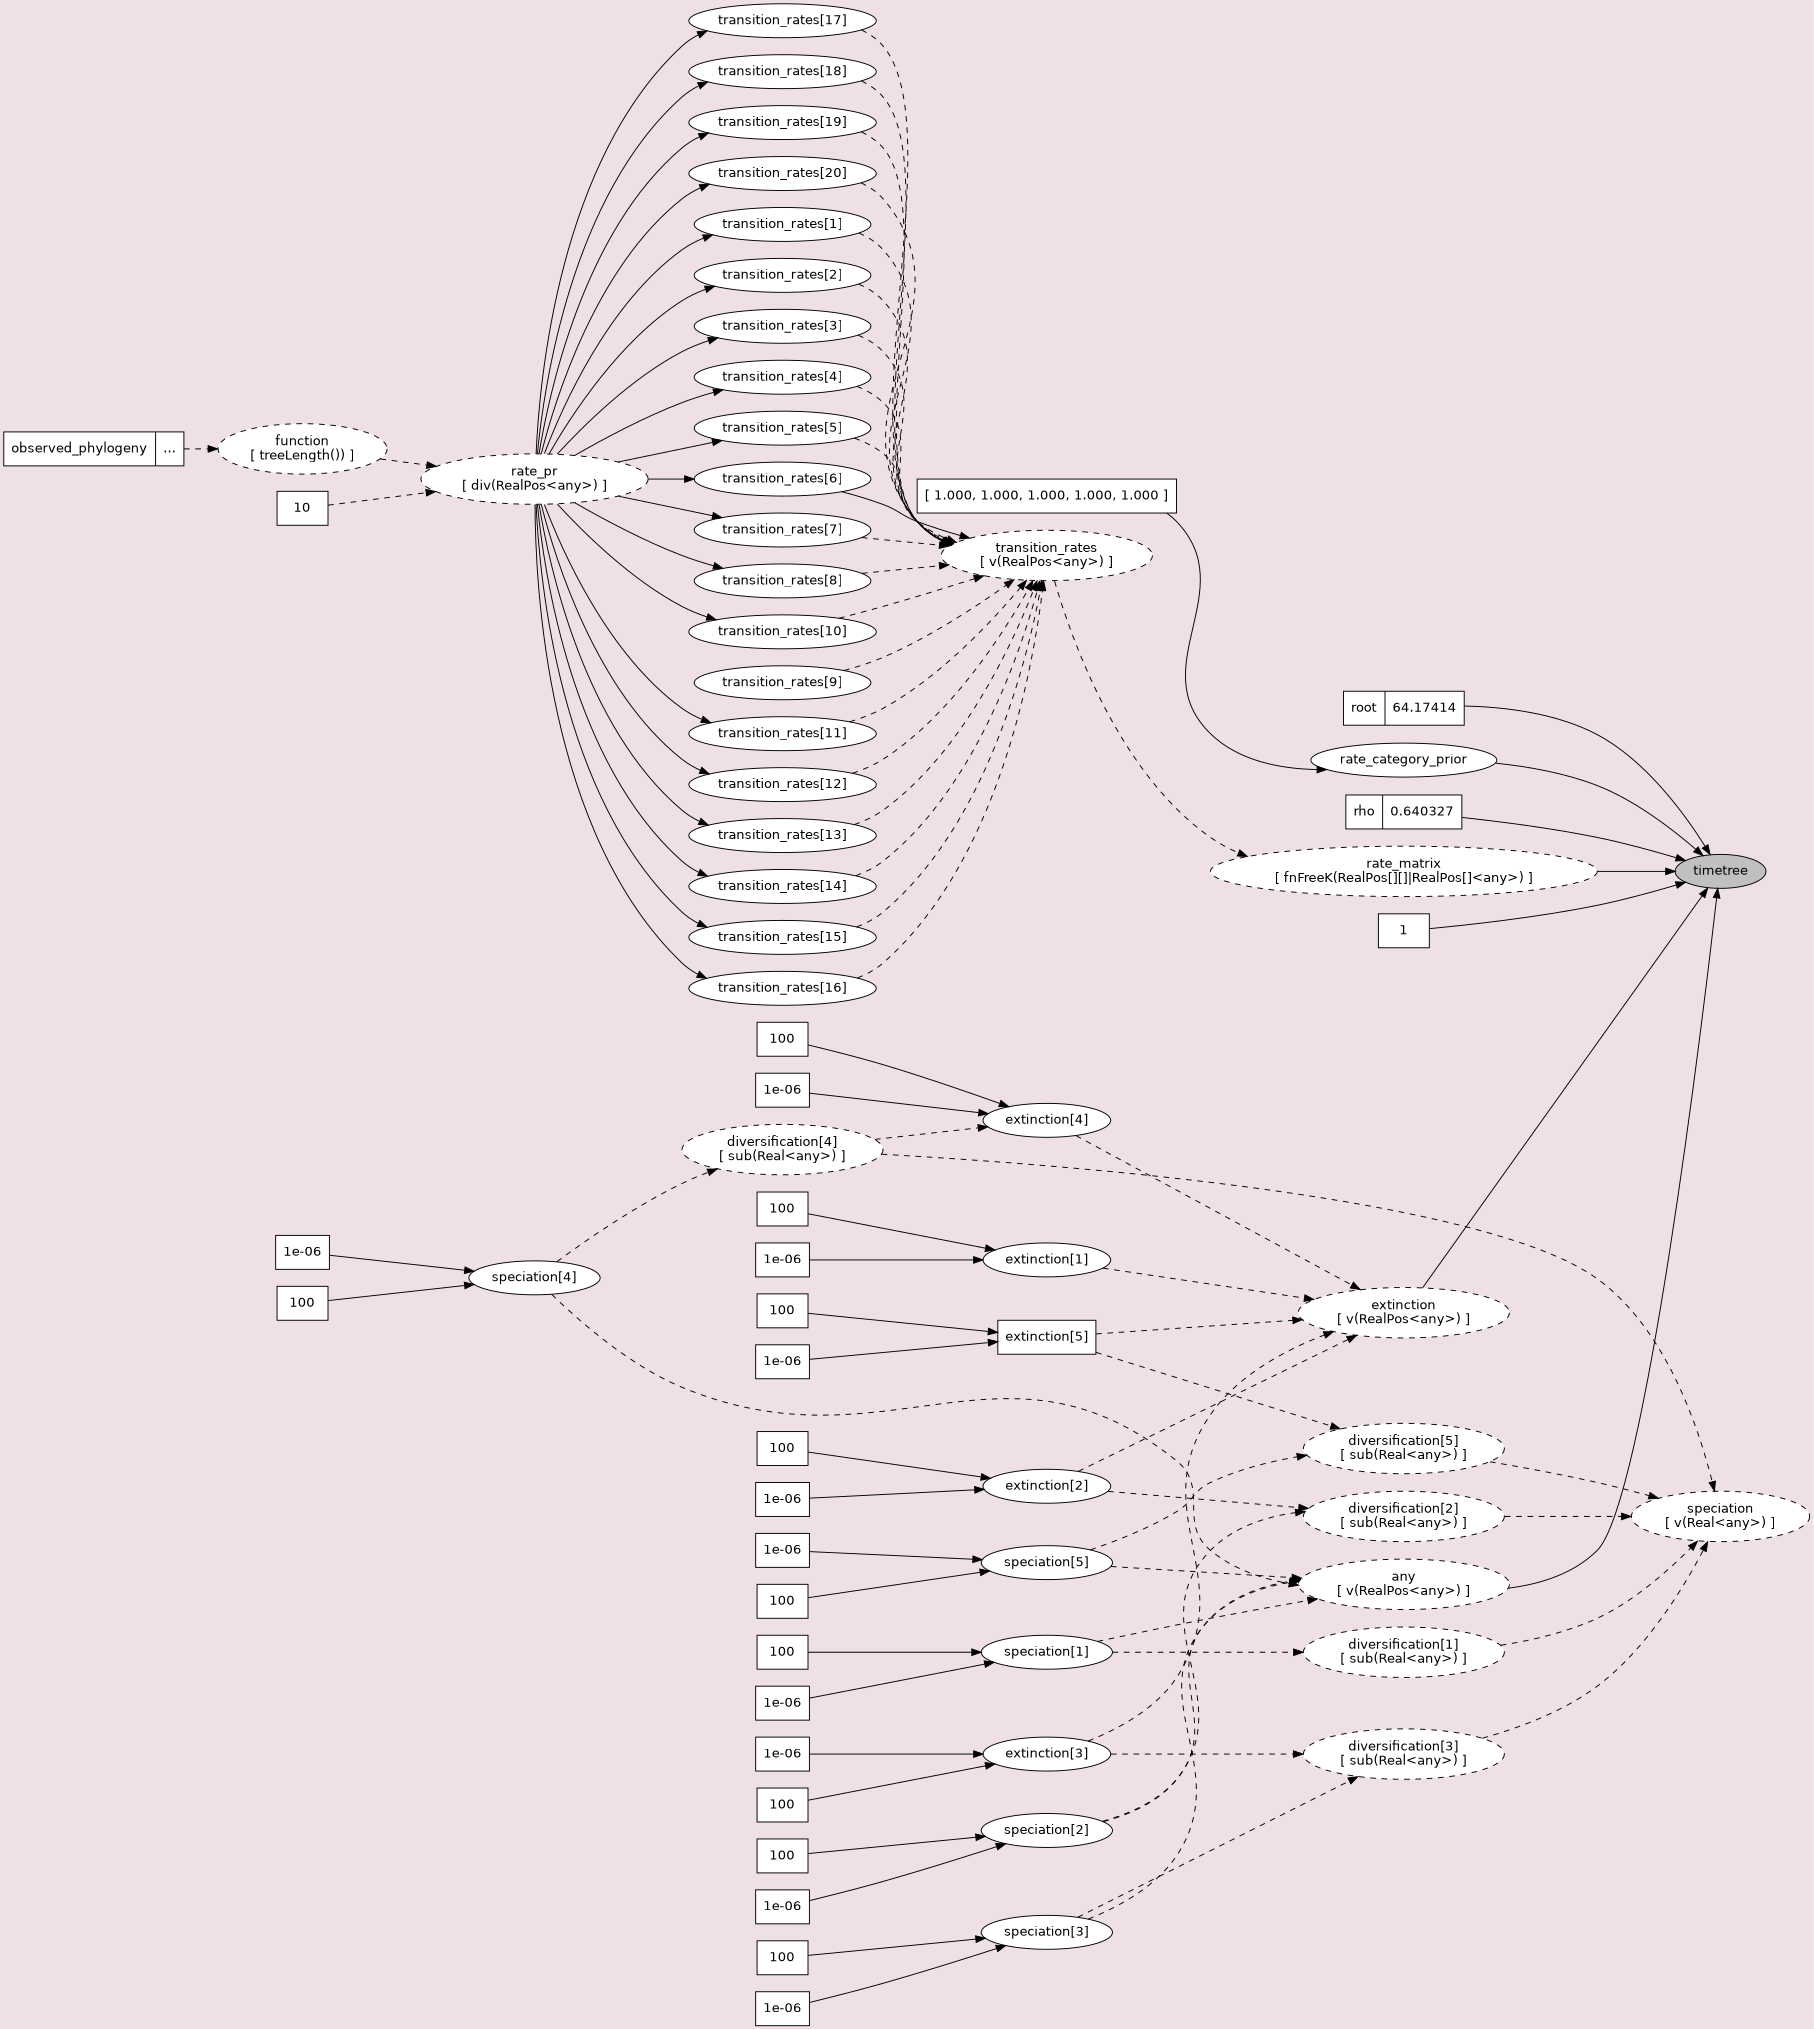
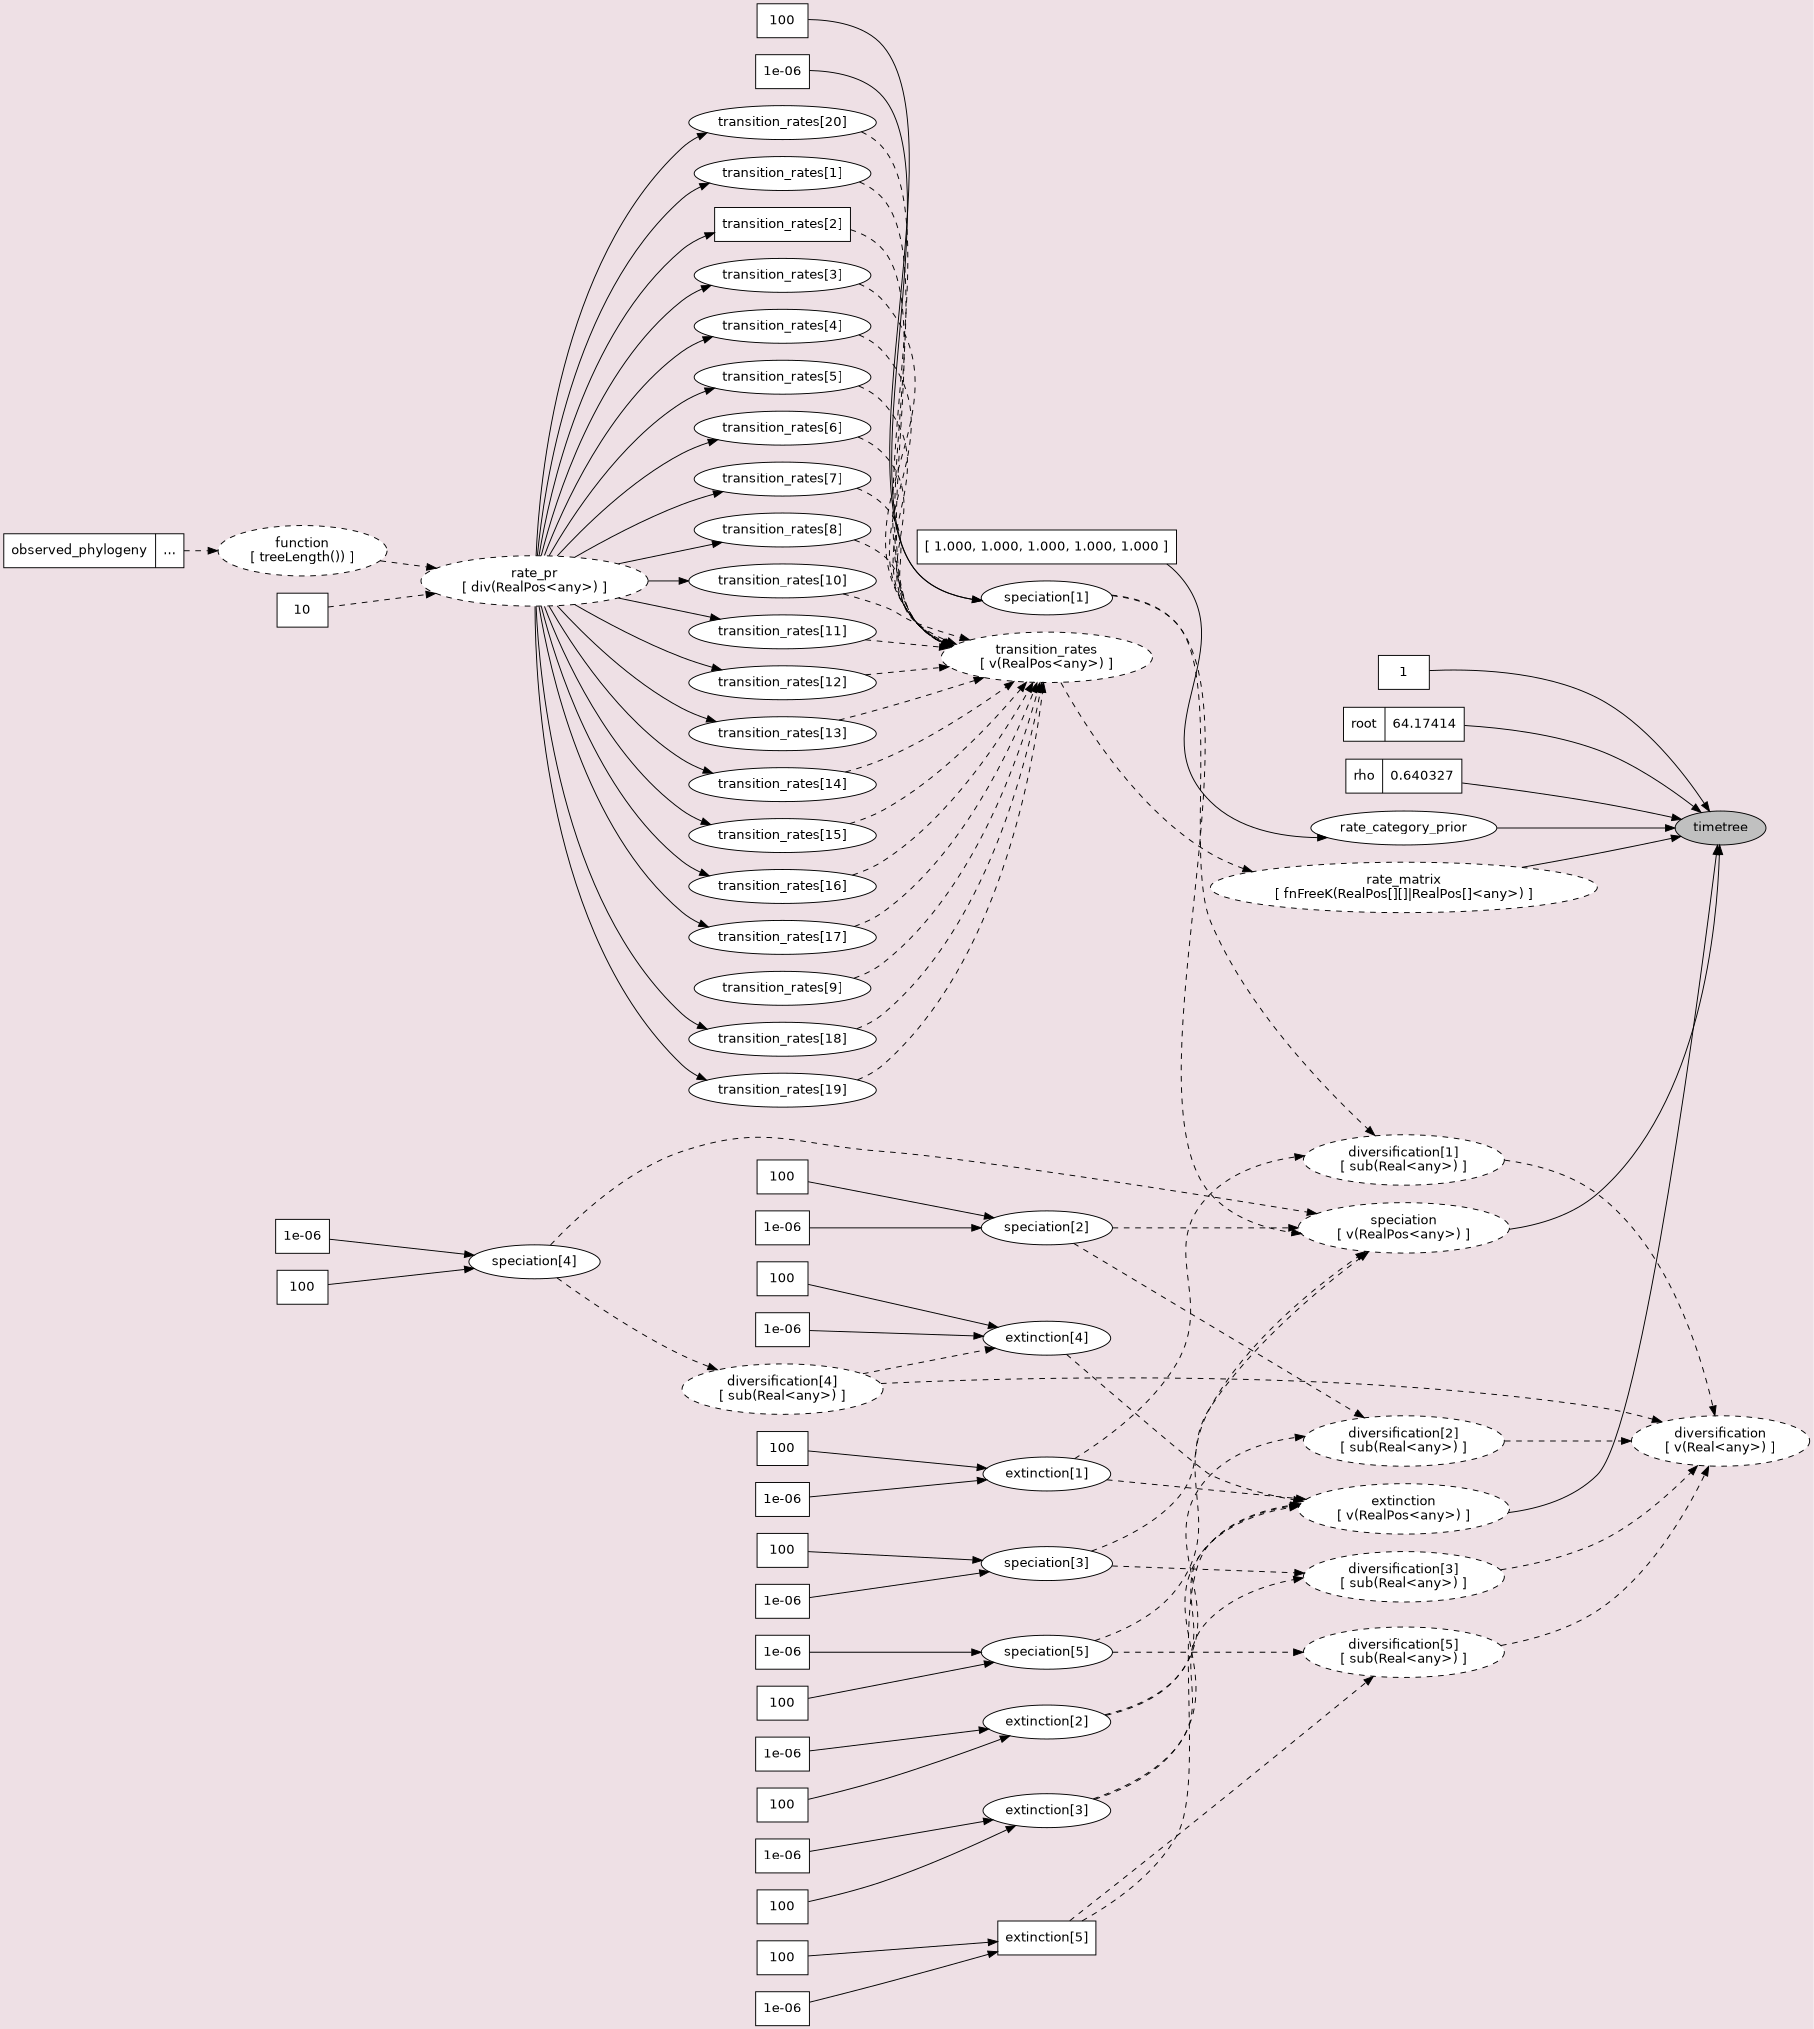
(783, 275) -> (783, 224)
(901, 513) -> (900, 540)
none -> (1190, 1300)
(1721, 1516) -> (1721, 1441)
(1404, 1584) -> (1404, 1228)
